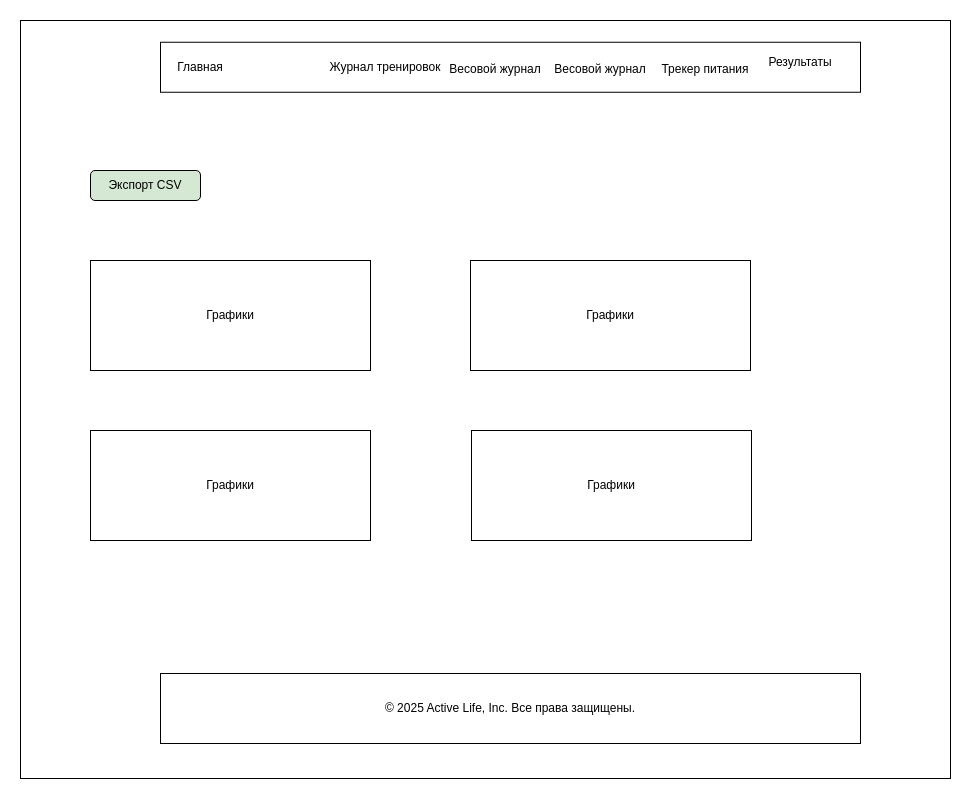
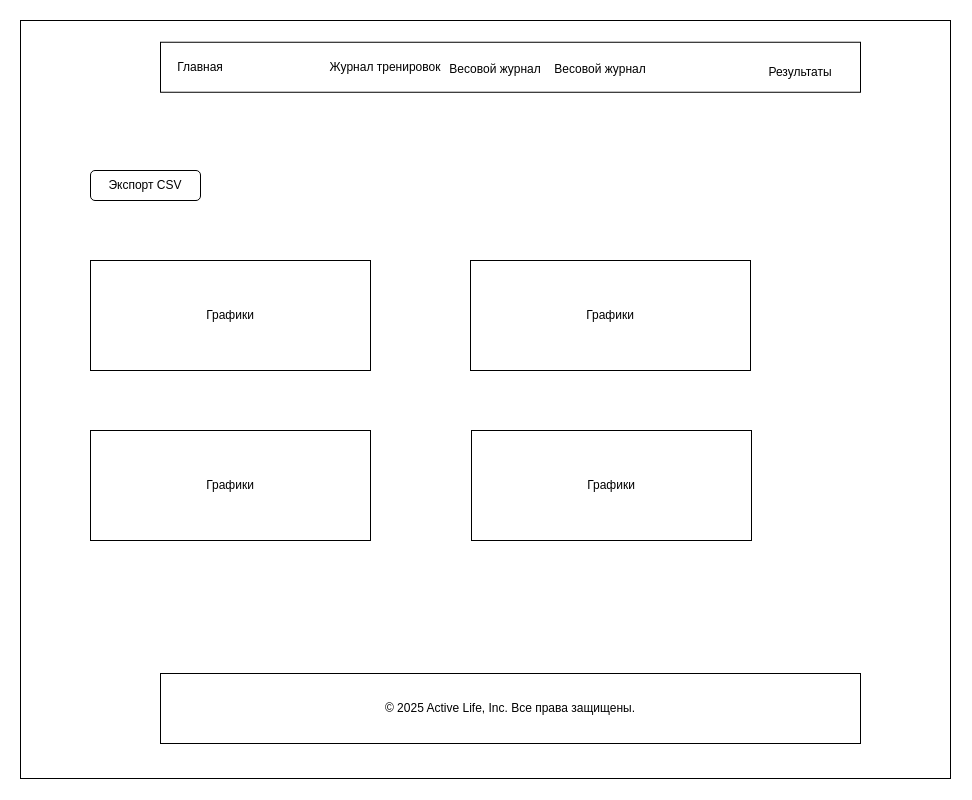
(801, 63) -> (801, 73)
(706, 69) -> none
(146, 186) -> (146, 186)
